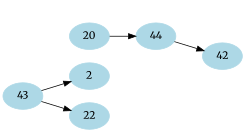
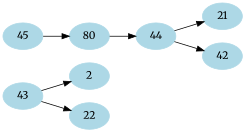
none -> (222, 16)
none -> (23, 36)
(89, 36) -> (89, 36)
